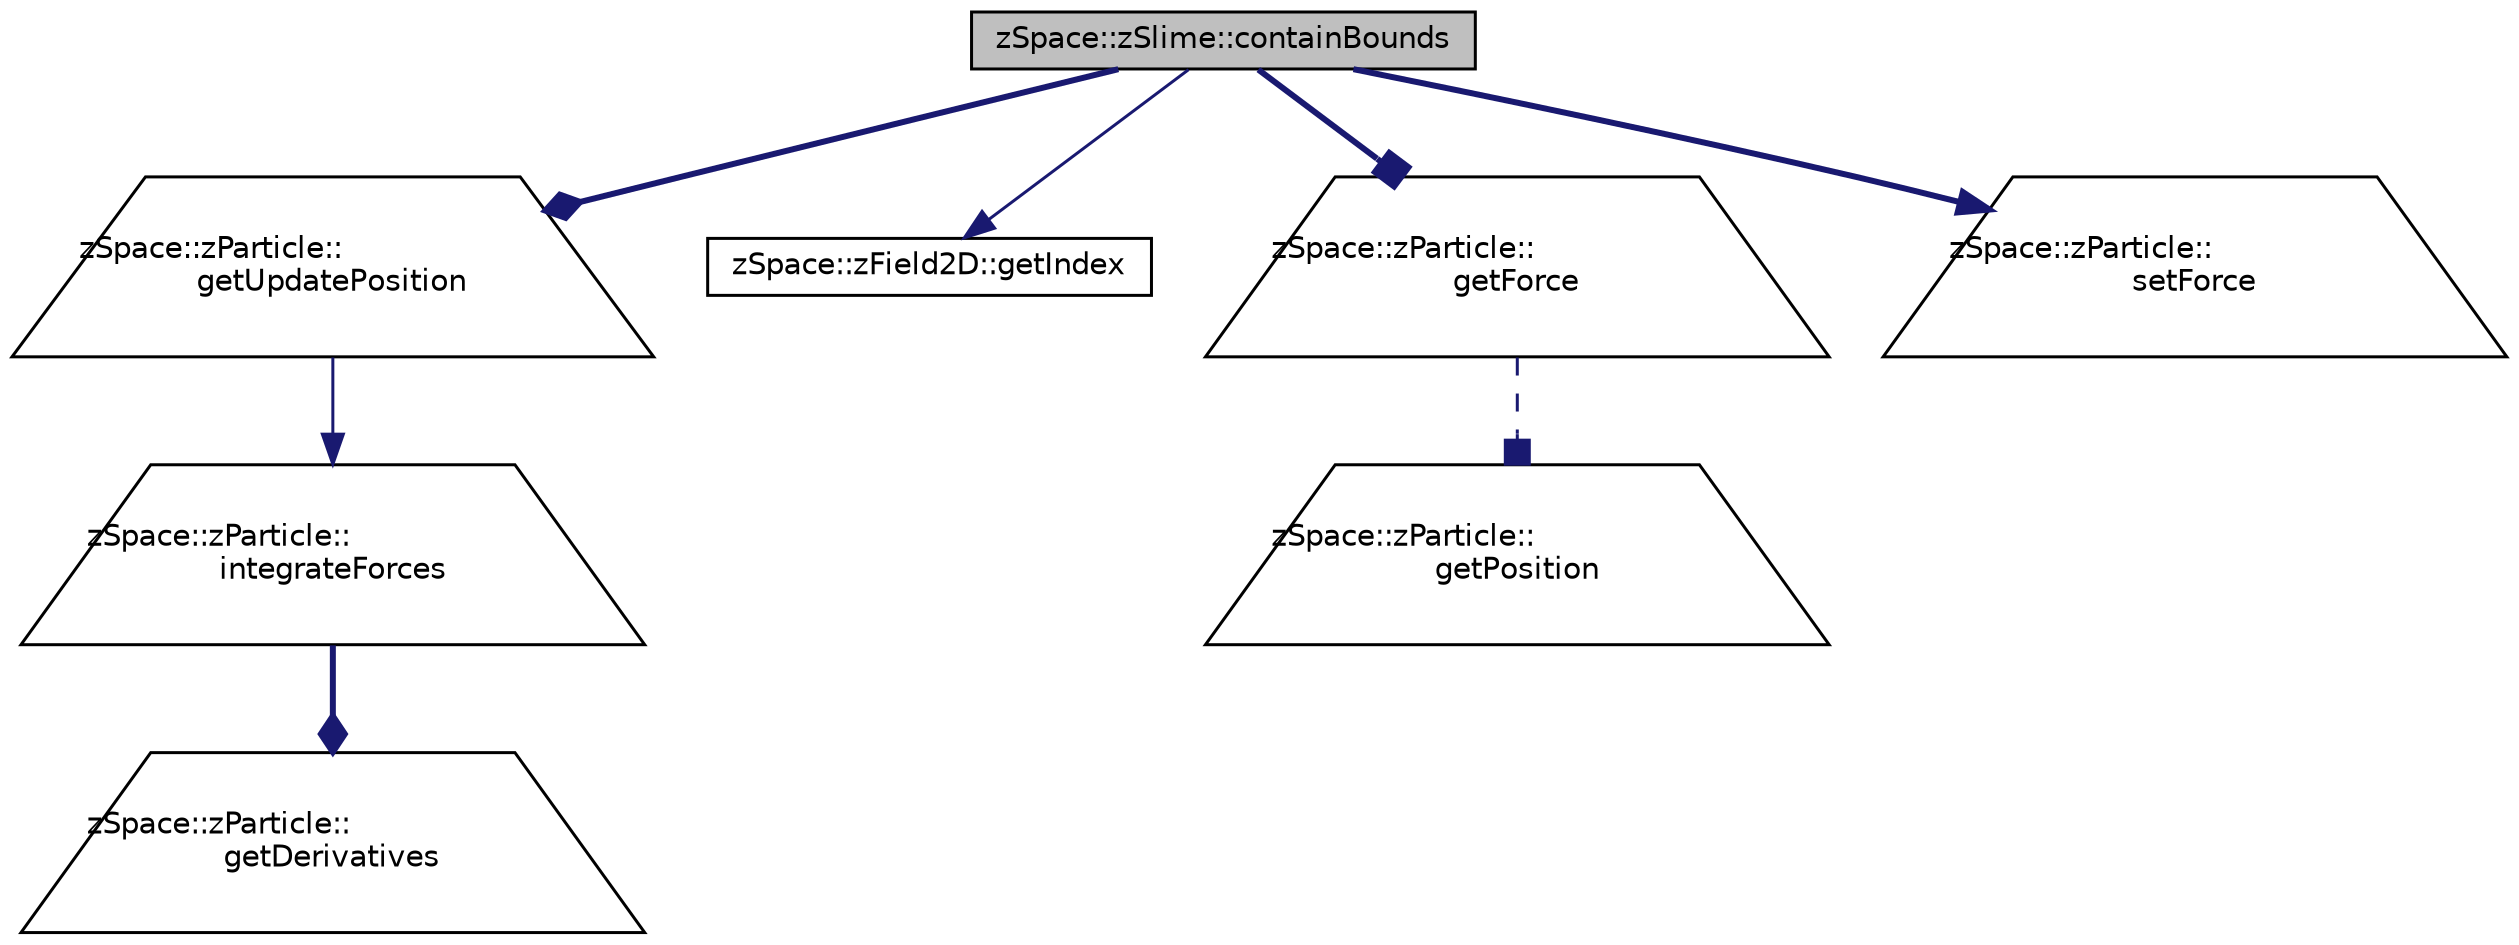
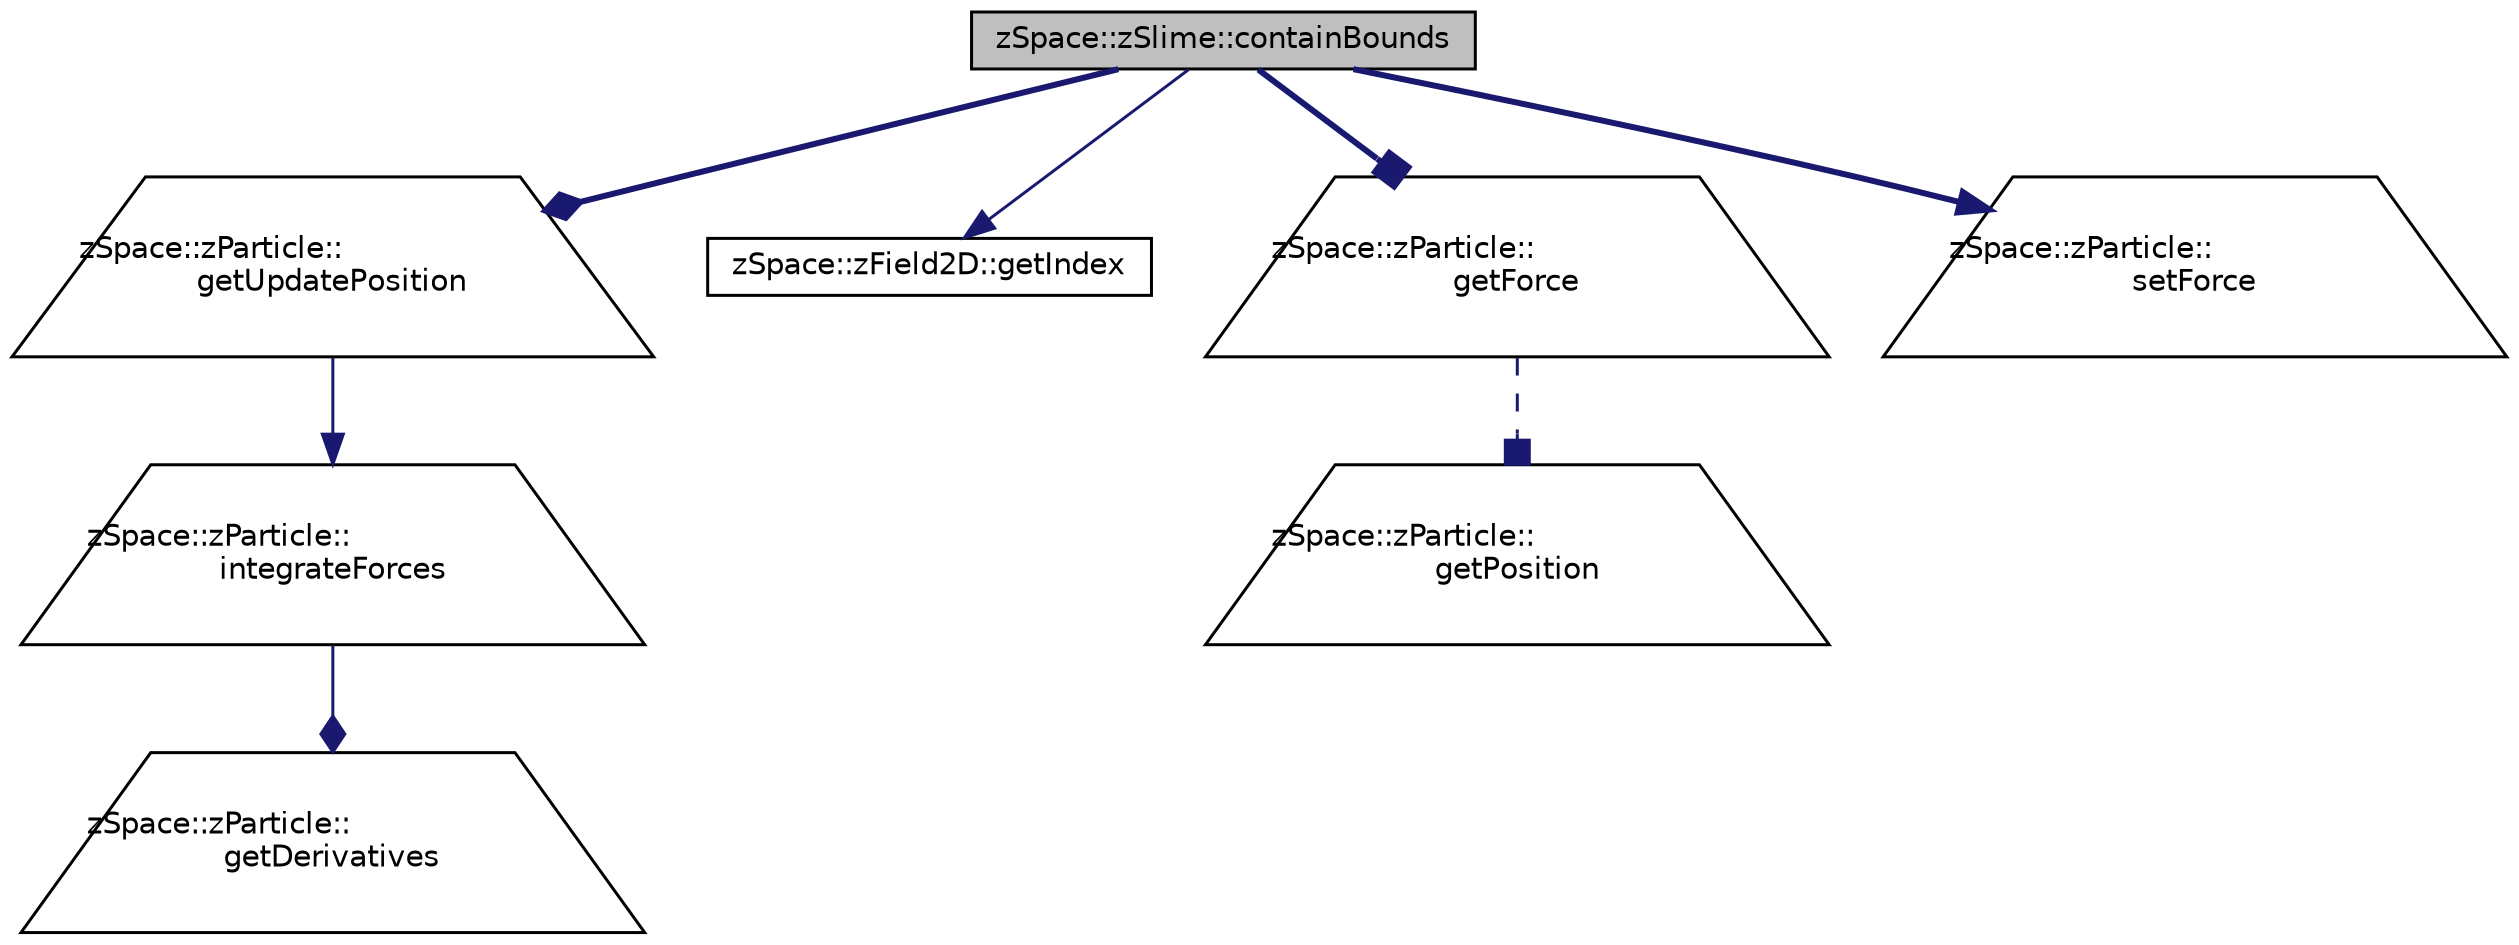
(333, 681) -> (333, 681)
